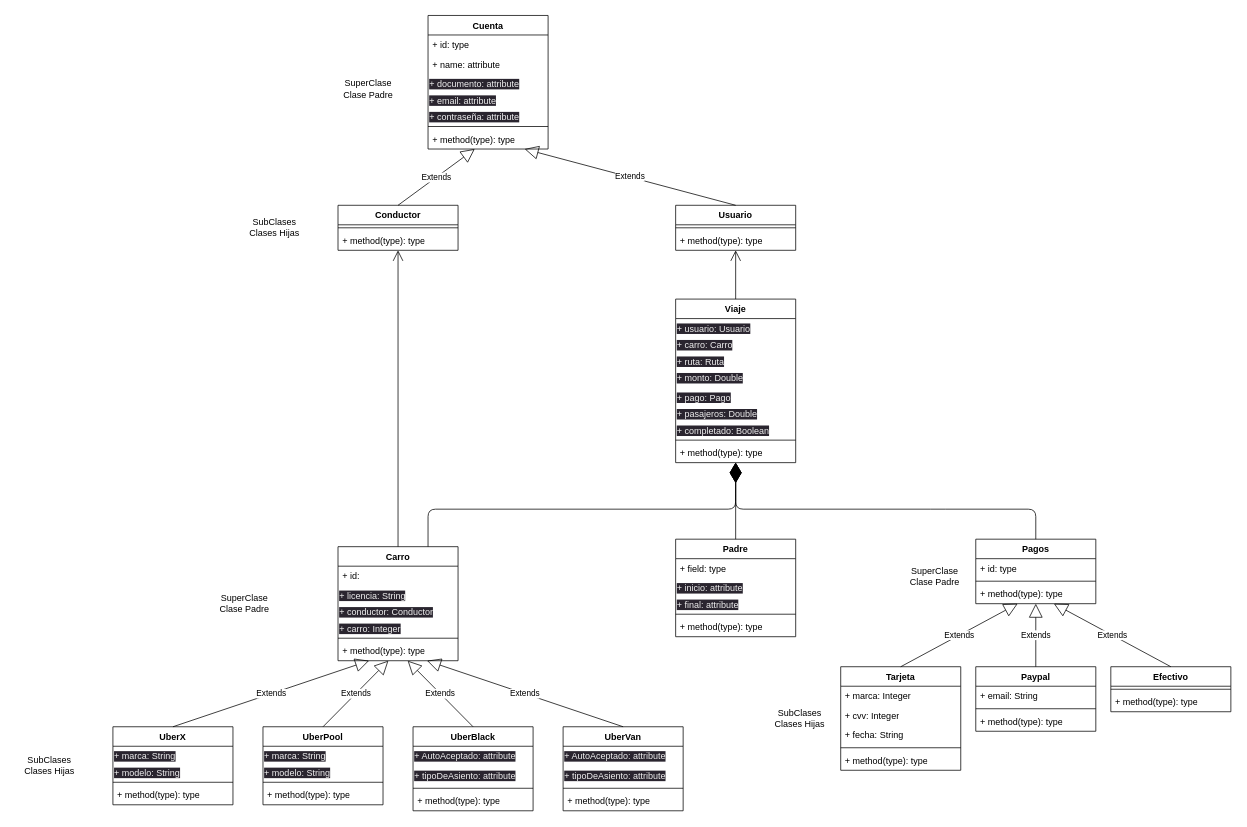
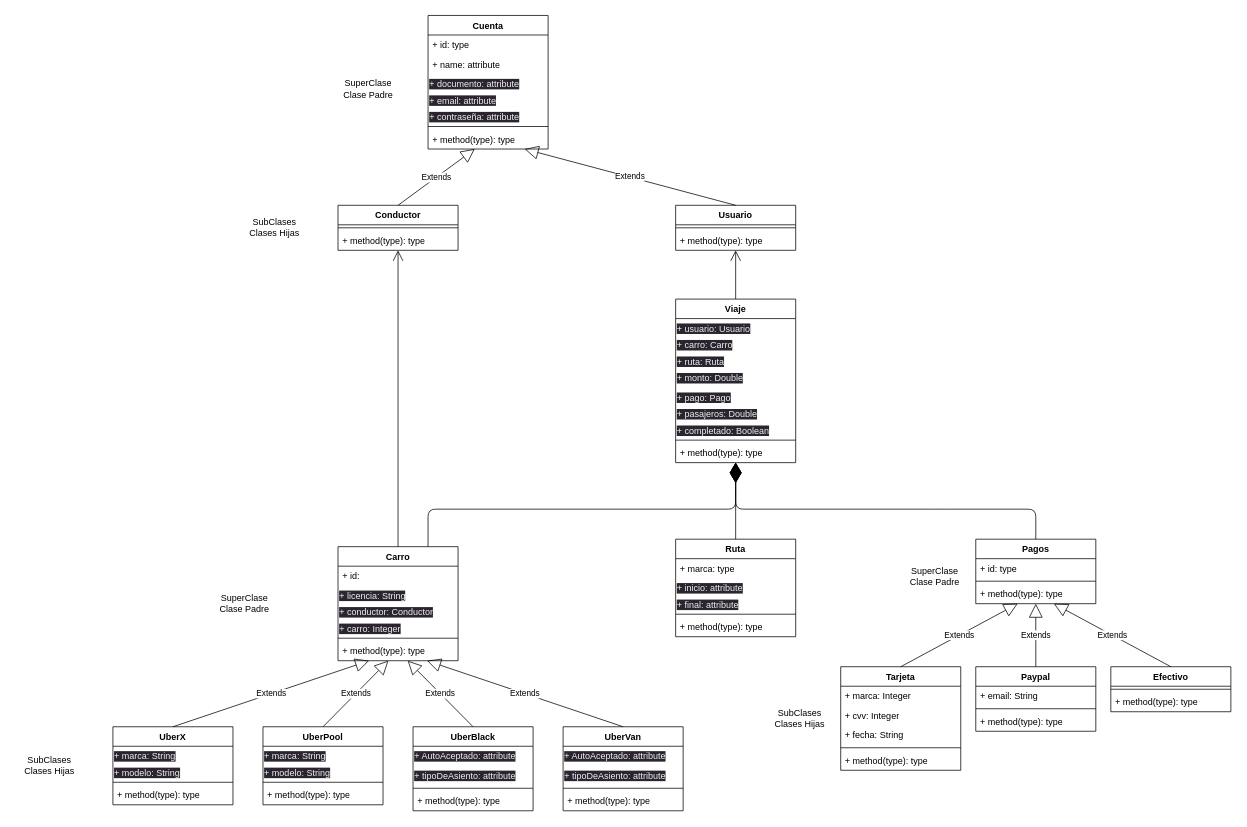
(735, 550) -> (735, 550)
(707, 569) -> (709, 569)
